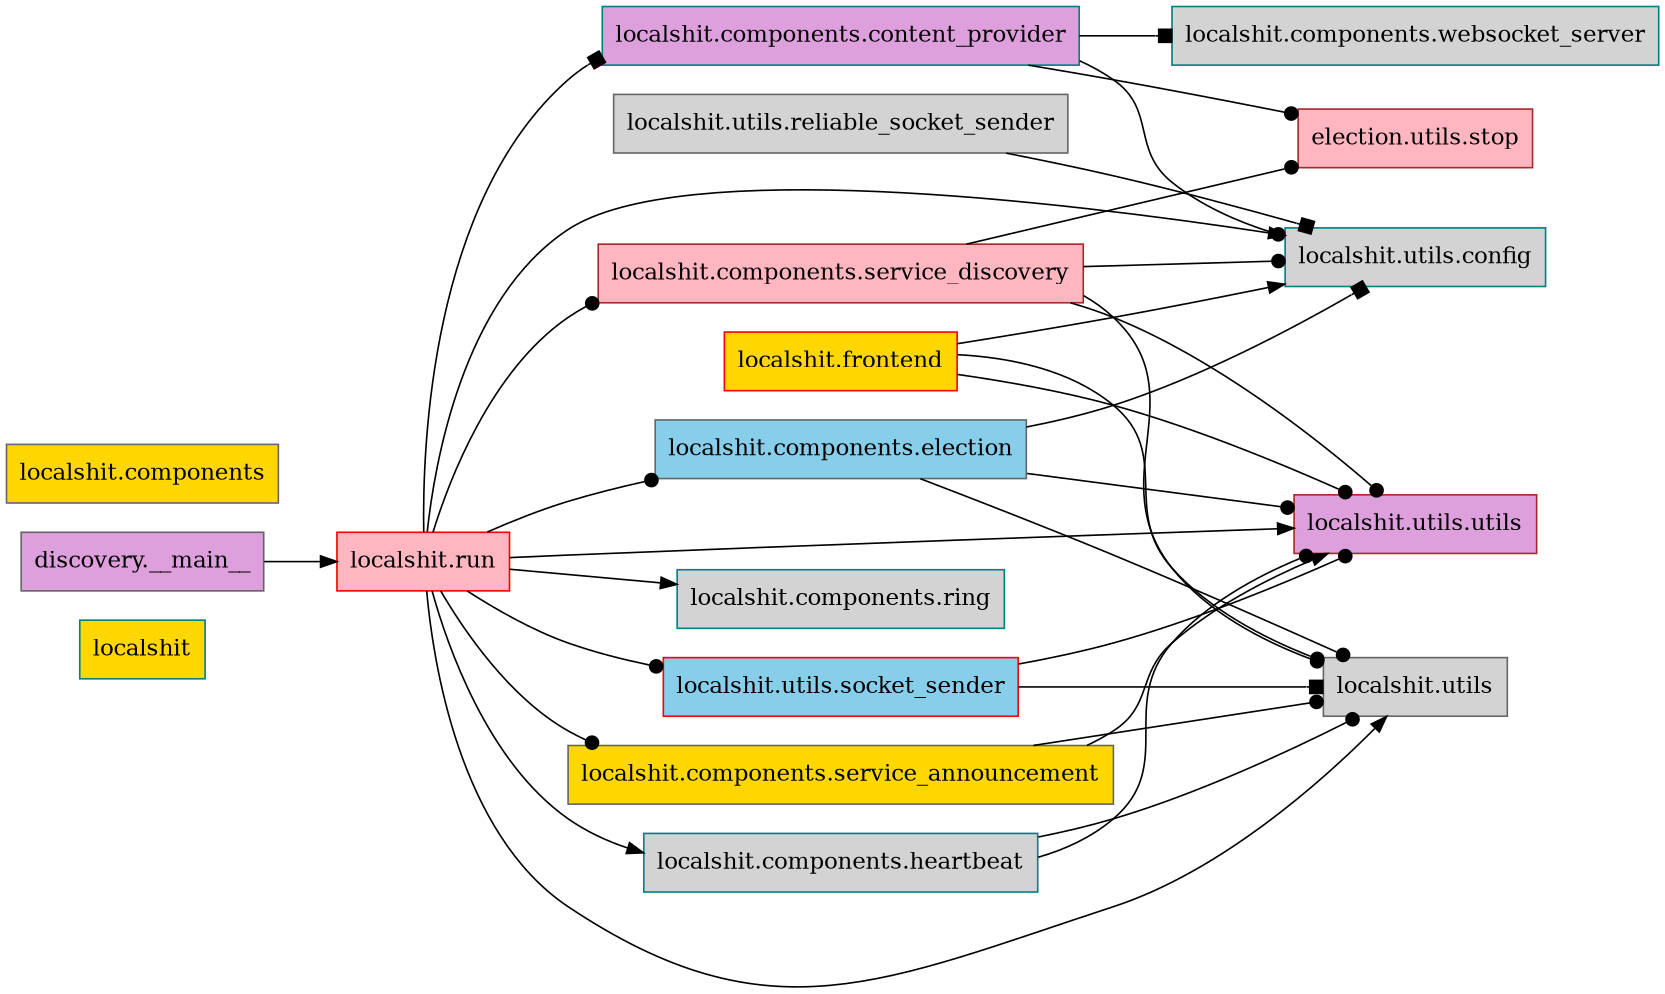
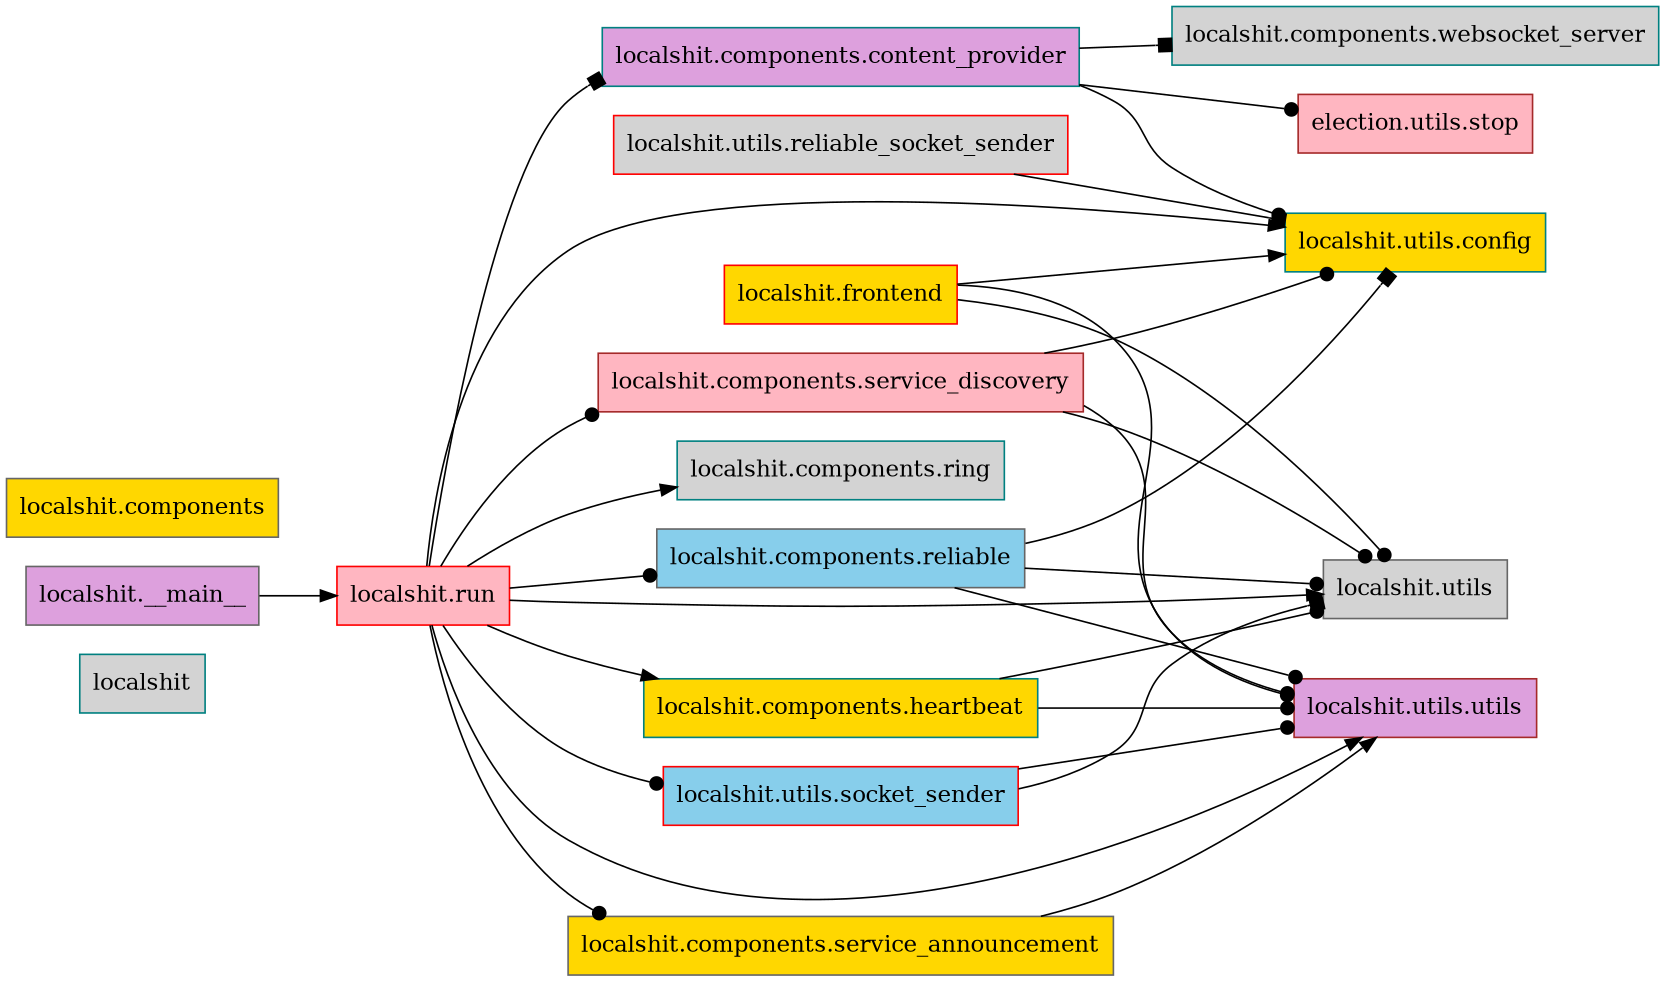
(841, 124) -> (841, 145)
(1141, 203) -> none
(1415, 257) -> (1415, 243)
(841, 449) -> (841, 558)
(142, 562) -> (142, 596)
(142, 649) -> (142, 684)
(1172, 724) -> none
(841, 863) -> (841, 708)
